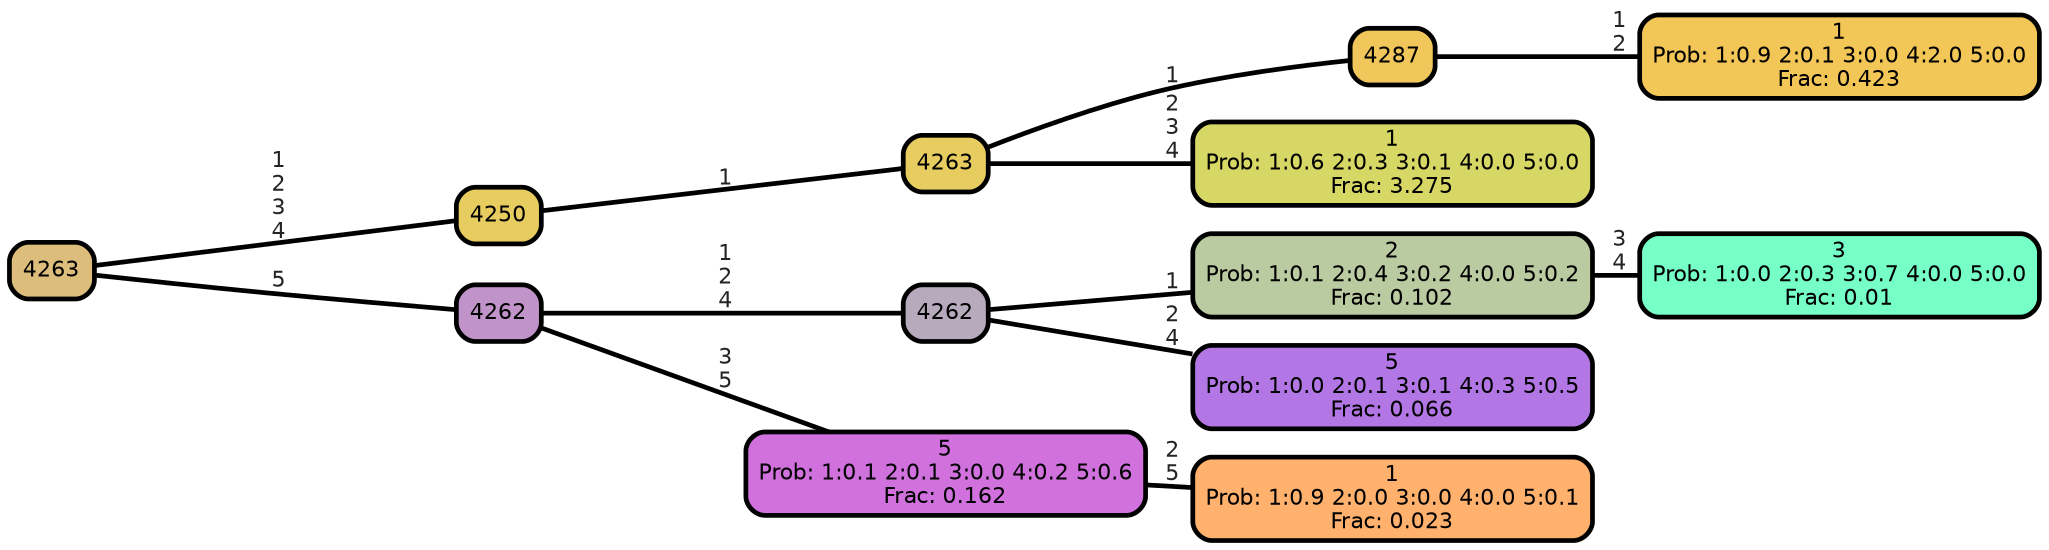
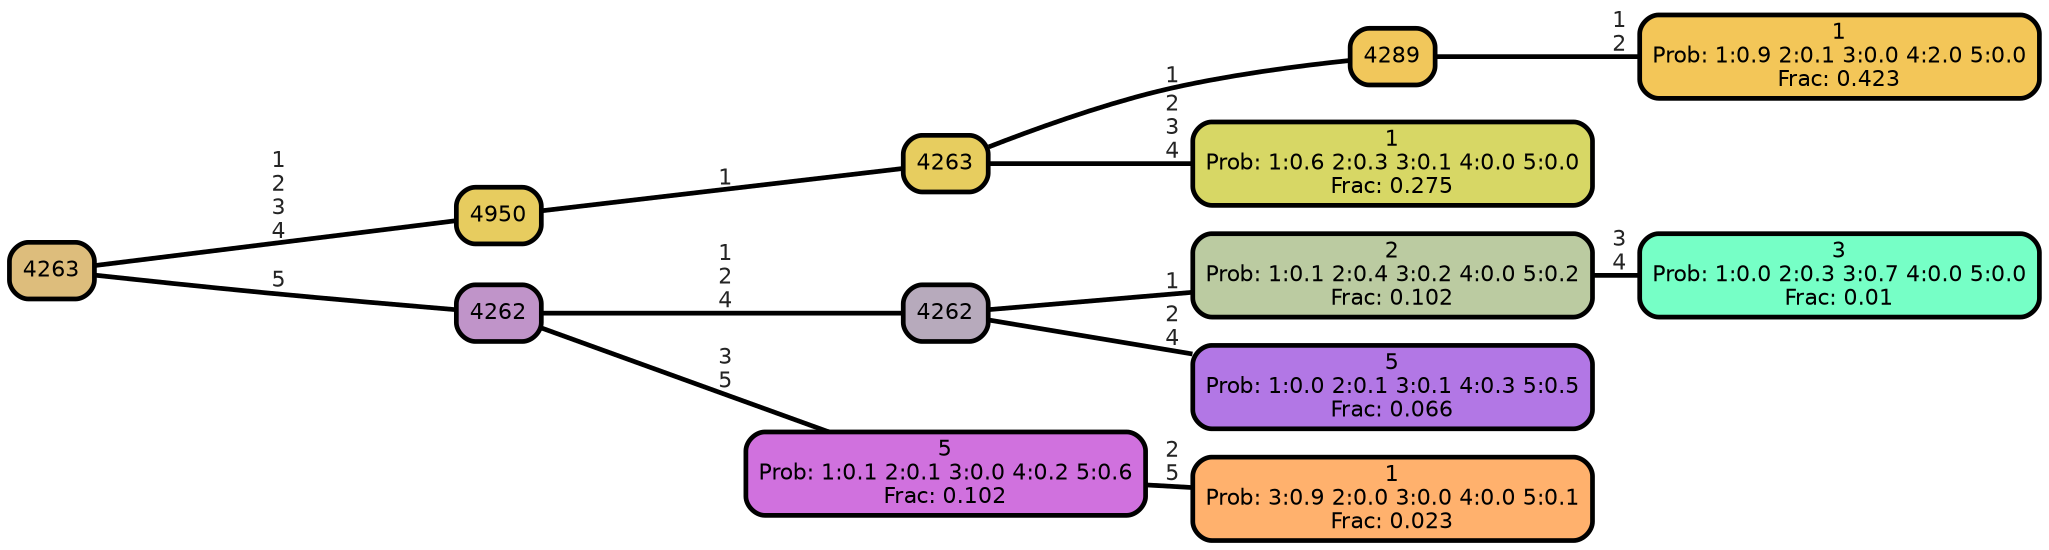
(1393, 57) -> (1393, 57)
(1393, 164) -> (1393, 164)
(499, 216) -> (499, 216)
(946, 474) -> (946, 474)
(1393, 499) -> (1393, 499)
